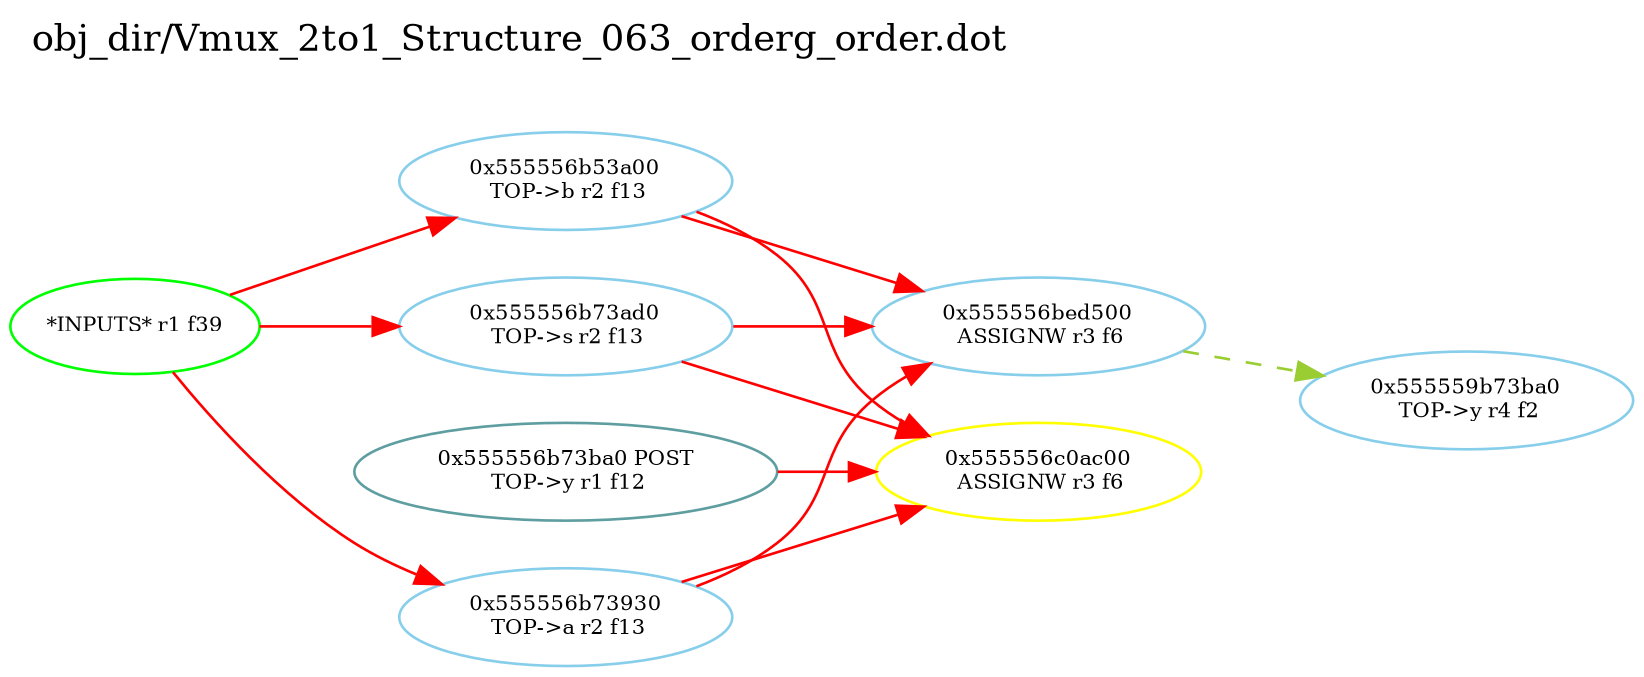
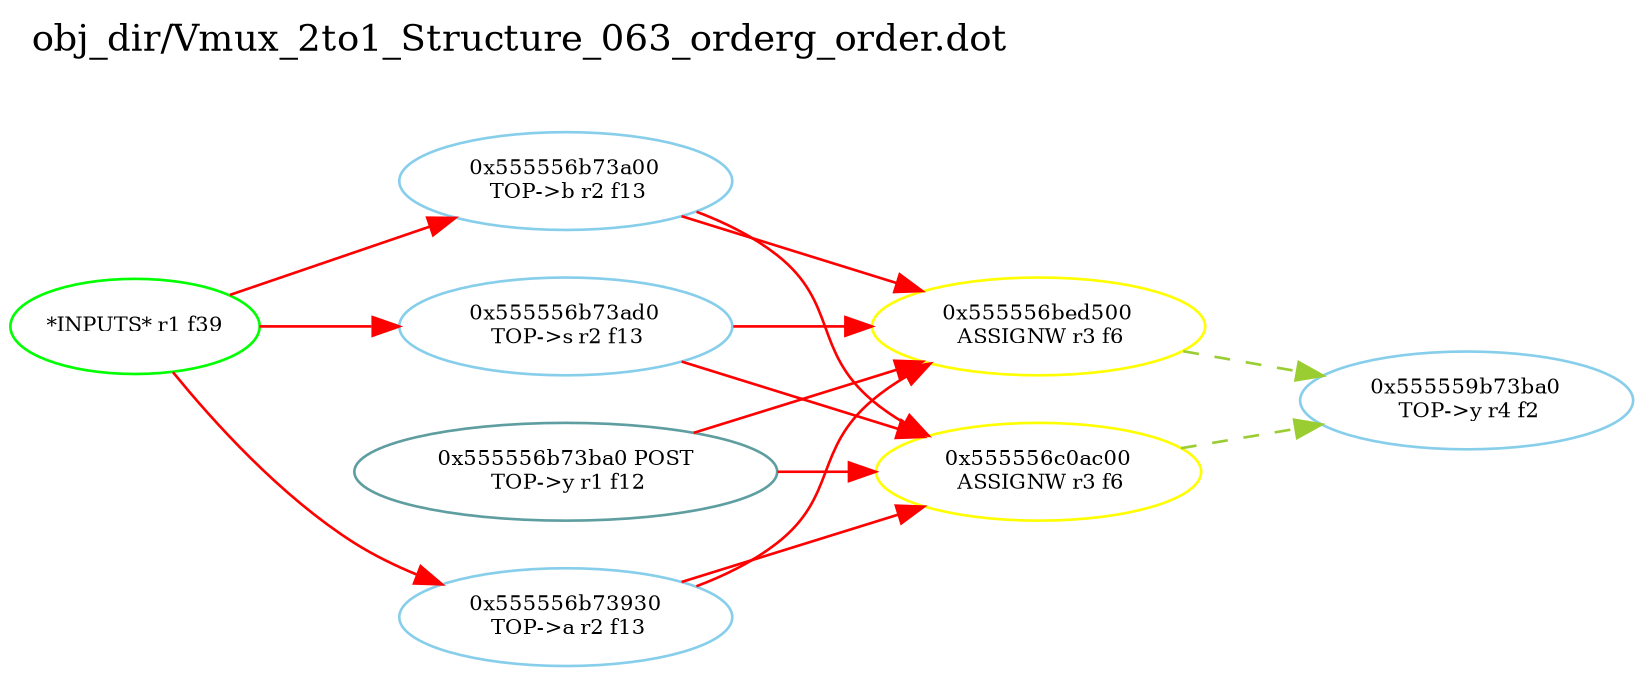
(566, 181) -> (566, 181)
(1039, 326) -> (1039, 326)
none -> (775, 408)
none -> (1238, 439)
